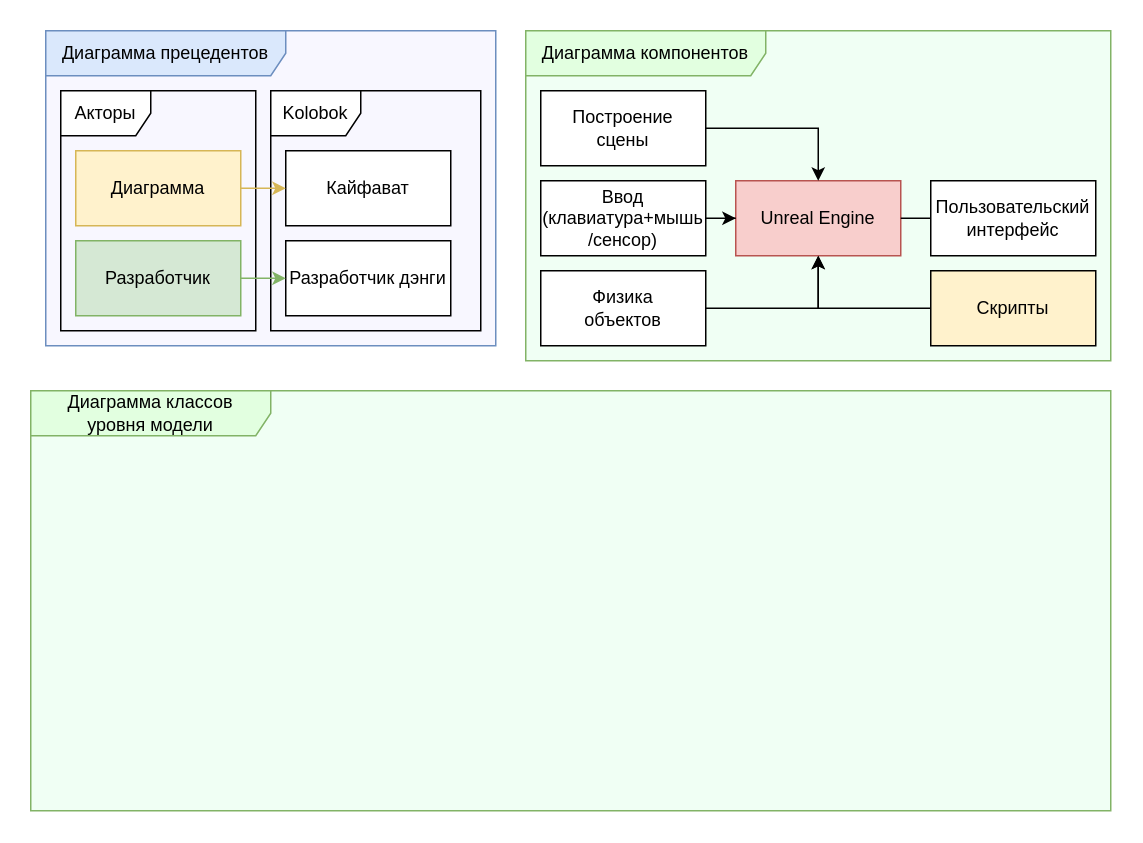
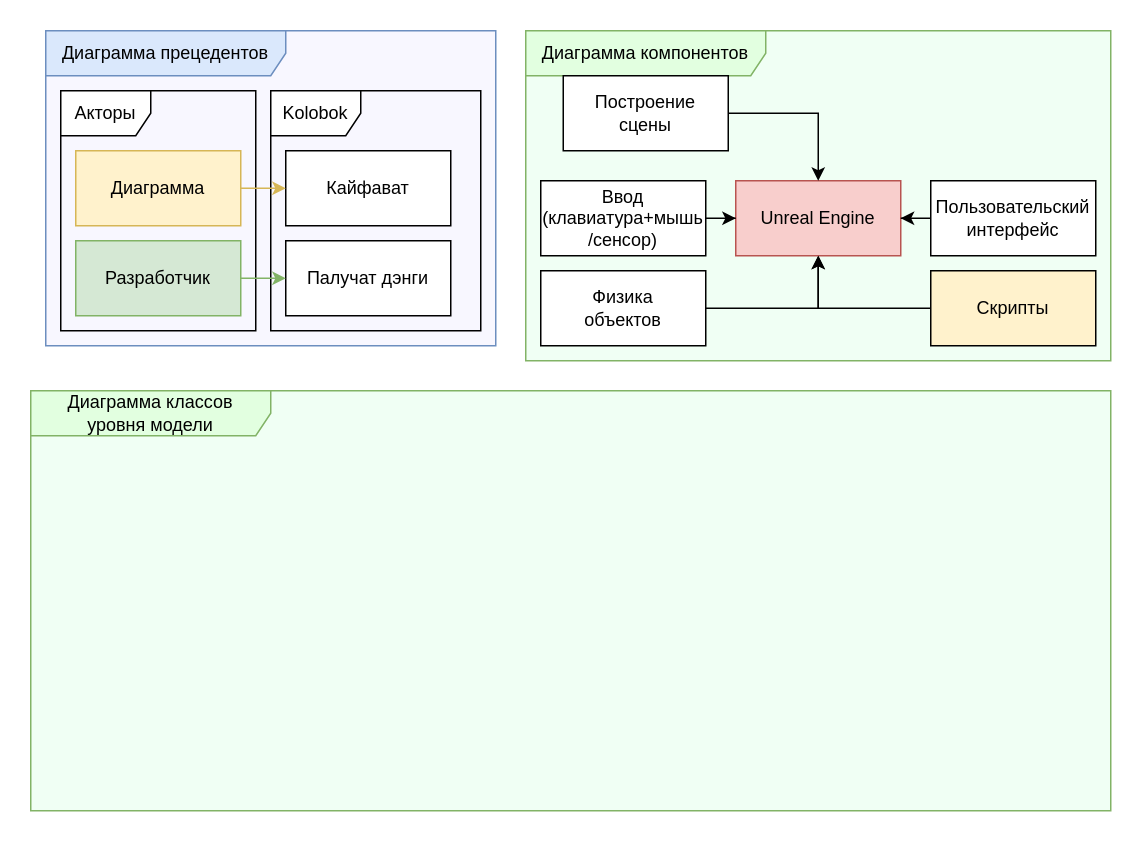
(623, 128) -> (646, 113)
(907, 218) -> (912, 218)
(368, 278) -> (368, 278)
